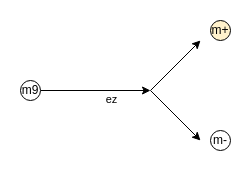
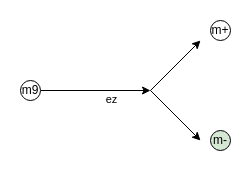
(221, 31) -> (221, 31)
(221, 141) -> (221, 141)
